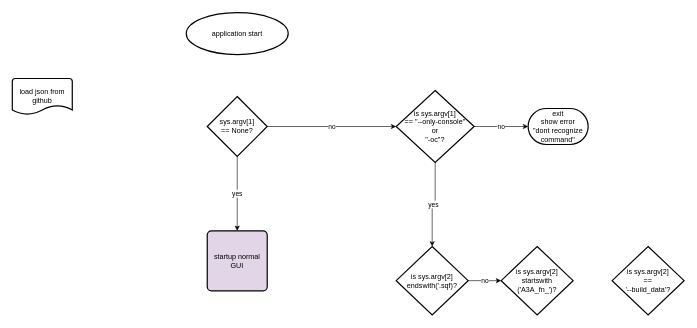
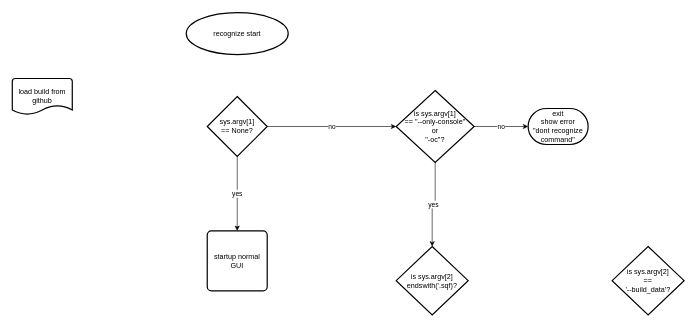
(237, 33) -> (237, 33)
(42, 96) -> (42, 96)
(237, 261) -> (237, 261)
(482, 281) -> none
(537, 281) -> none
